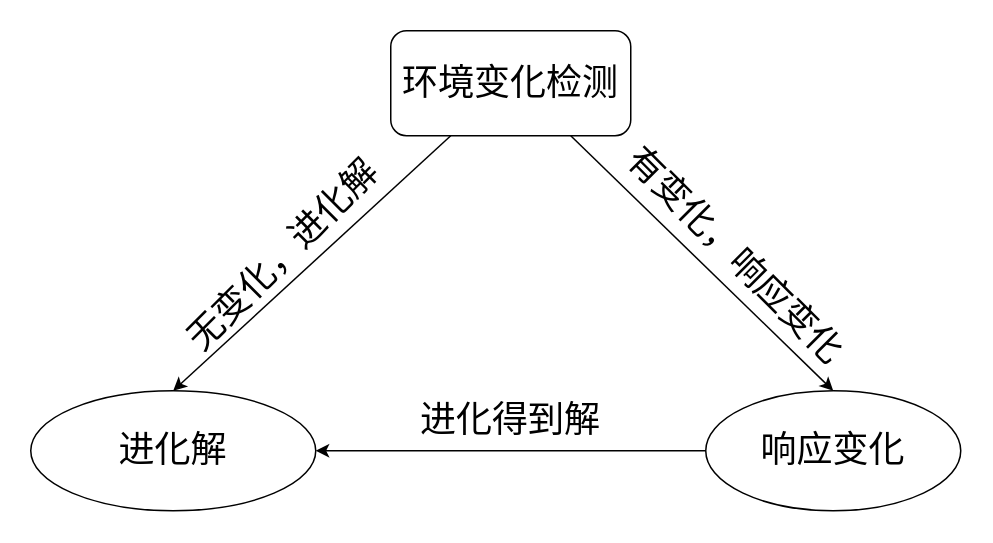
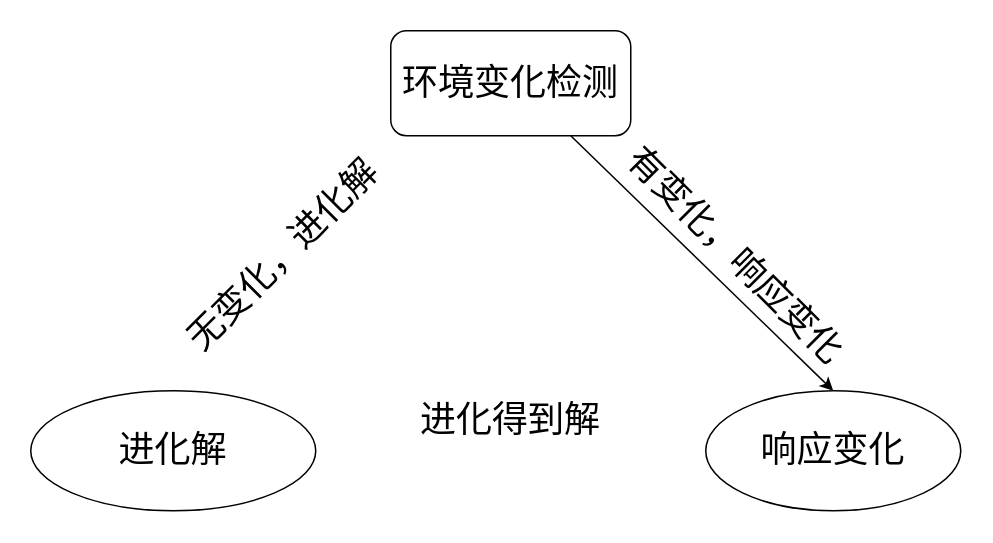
(316, 260) -> none
(516, 451) -> none
